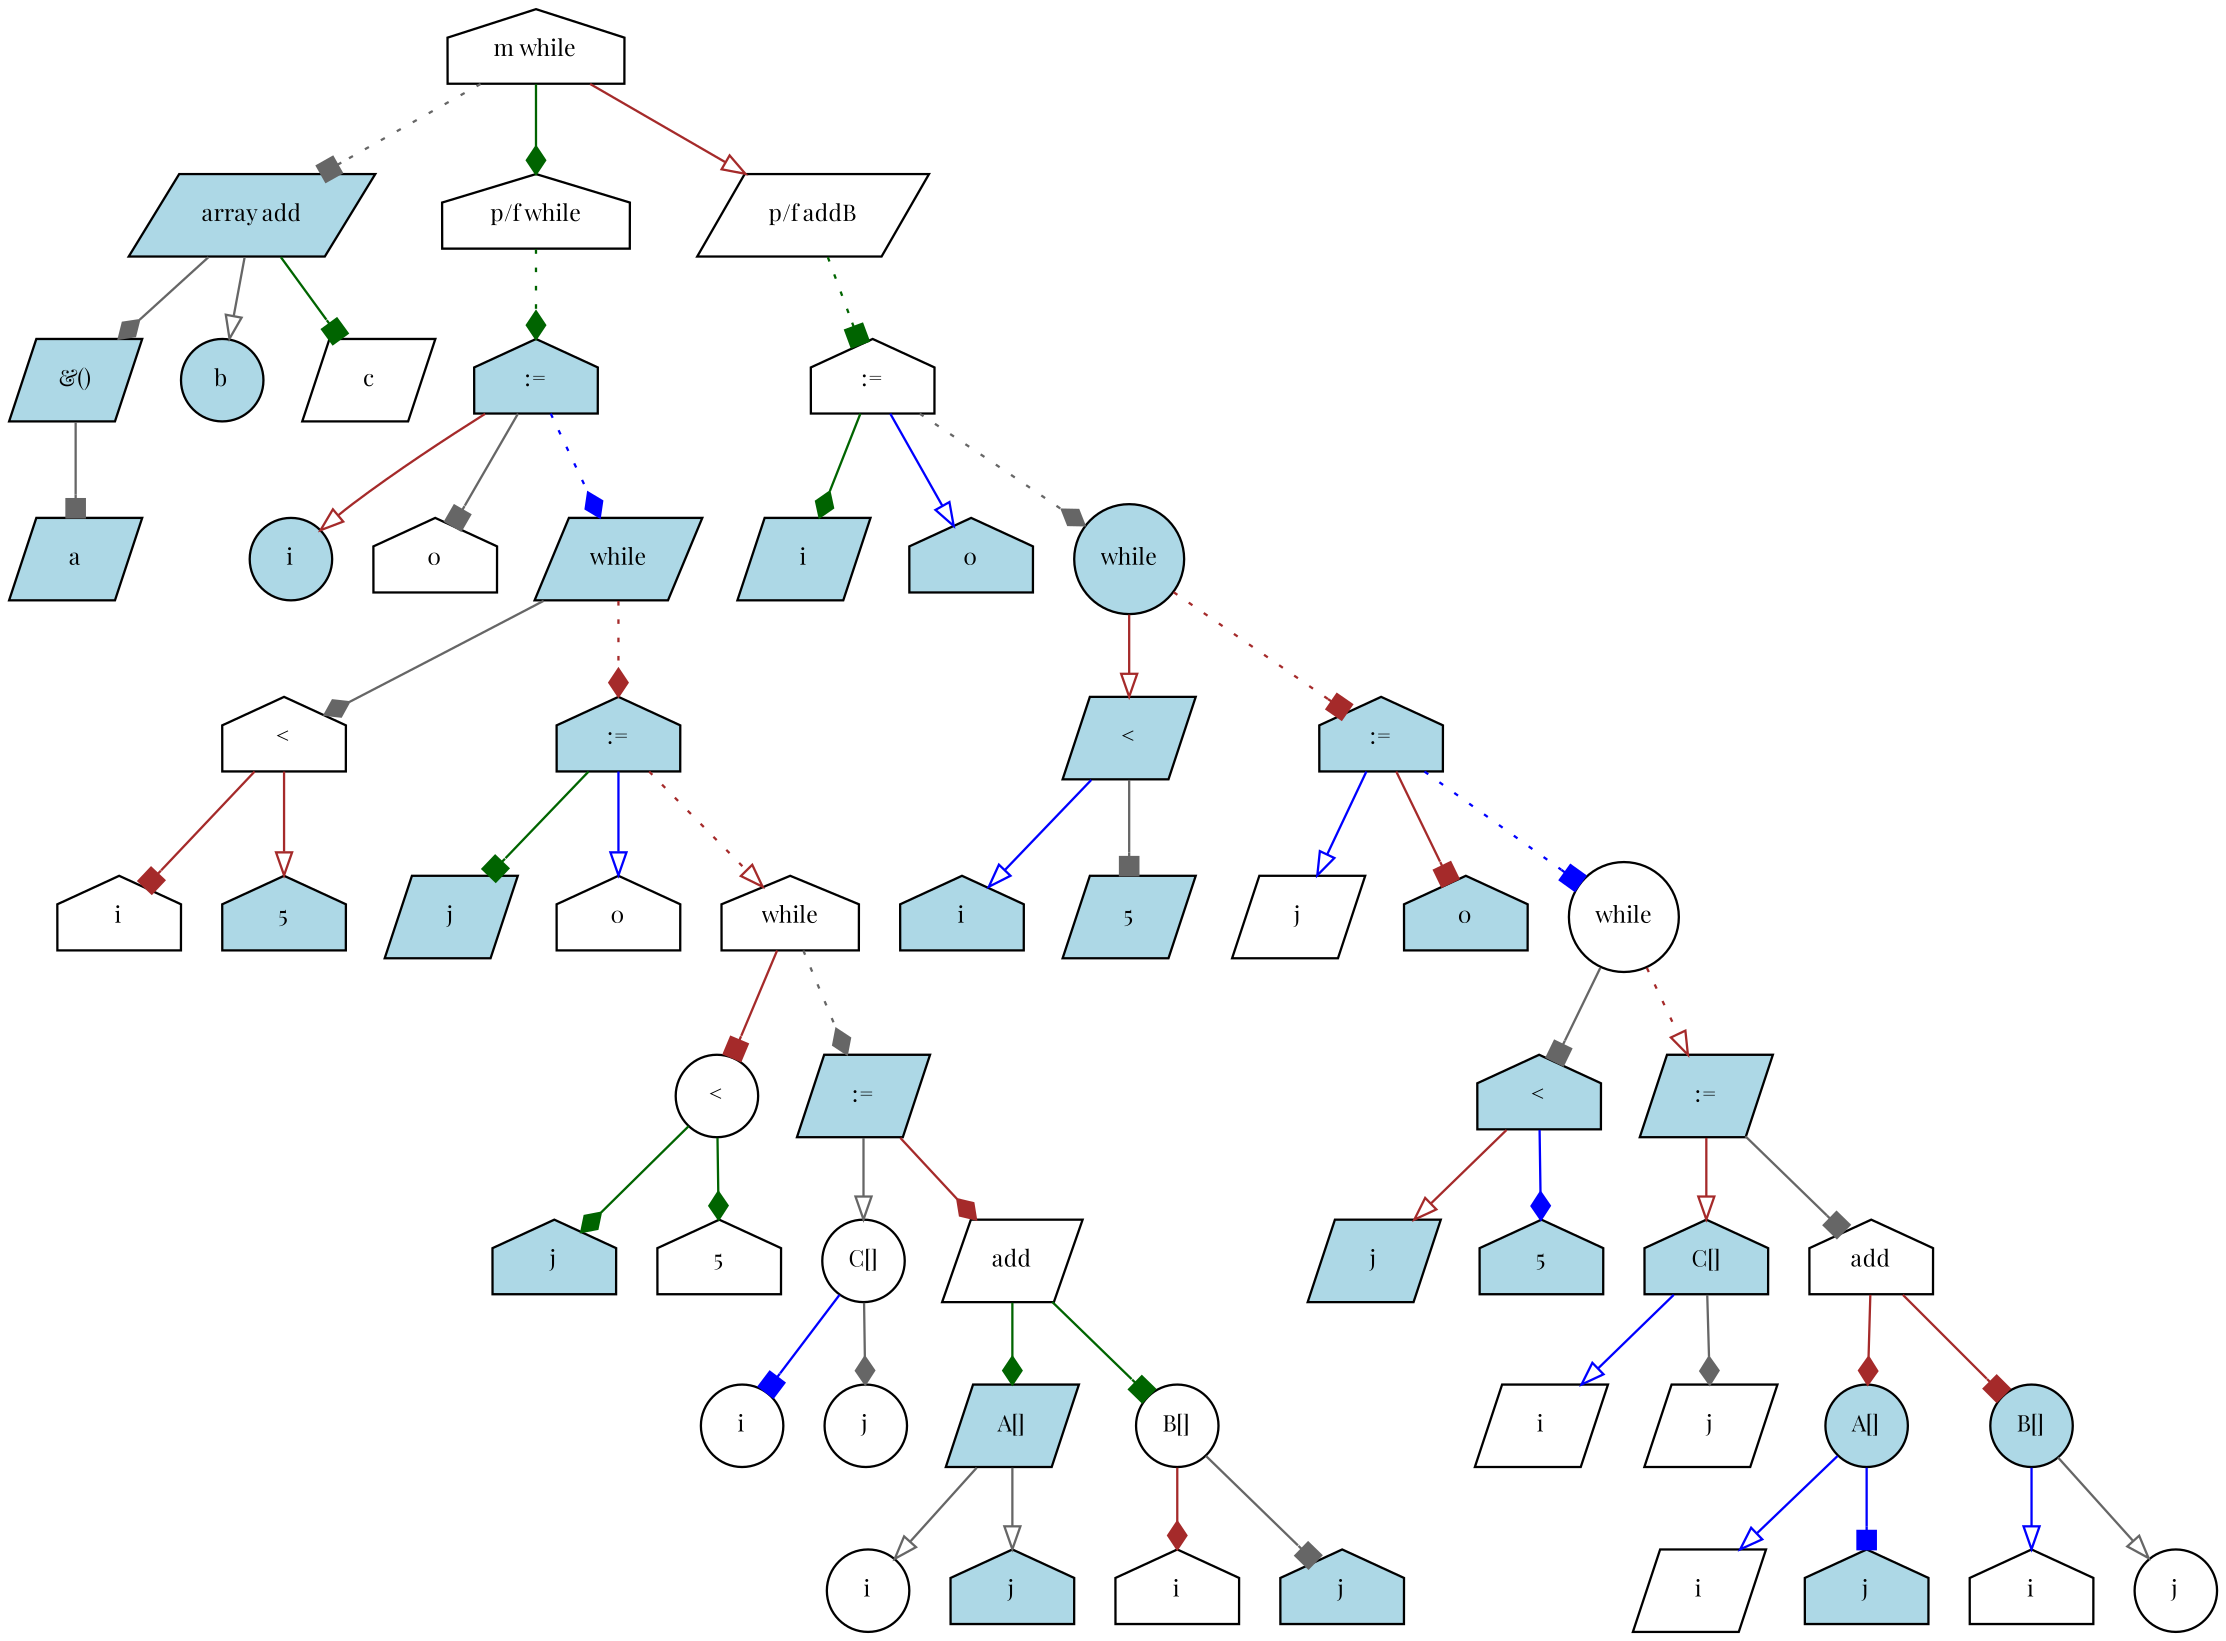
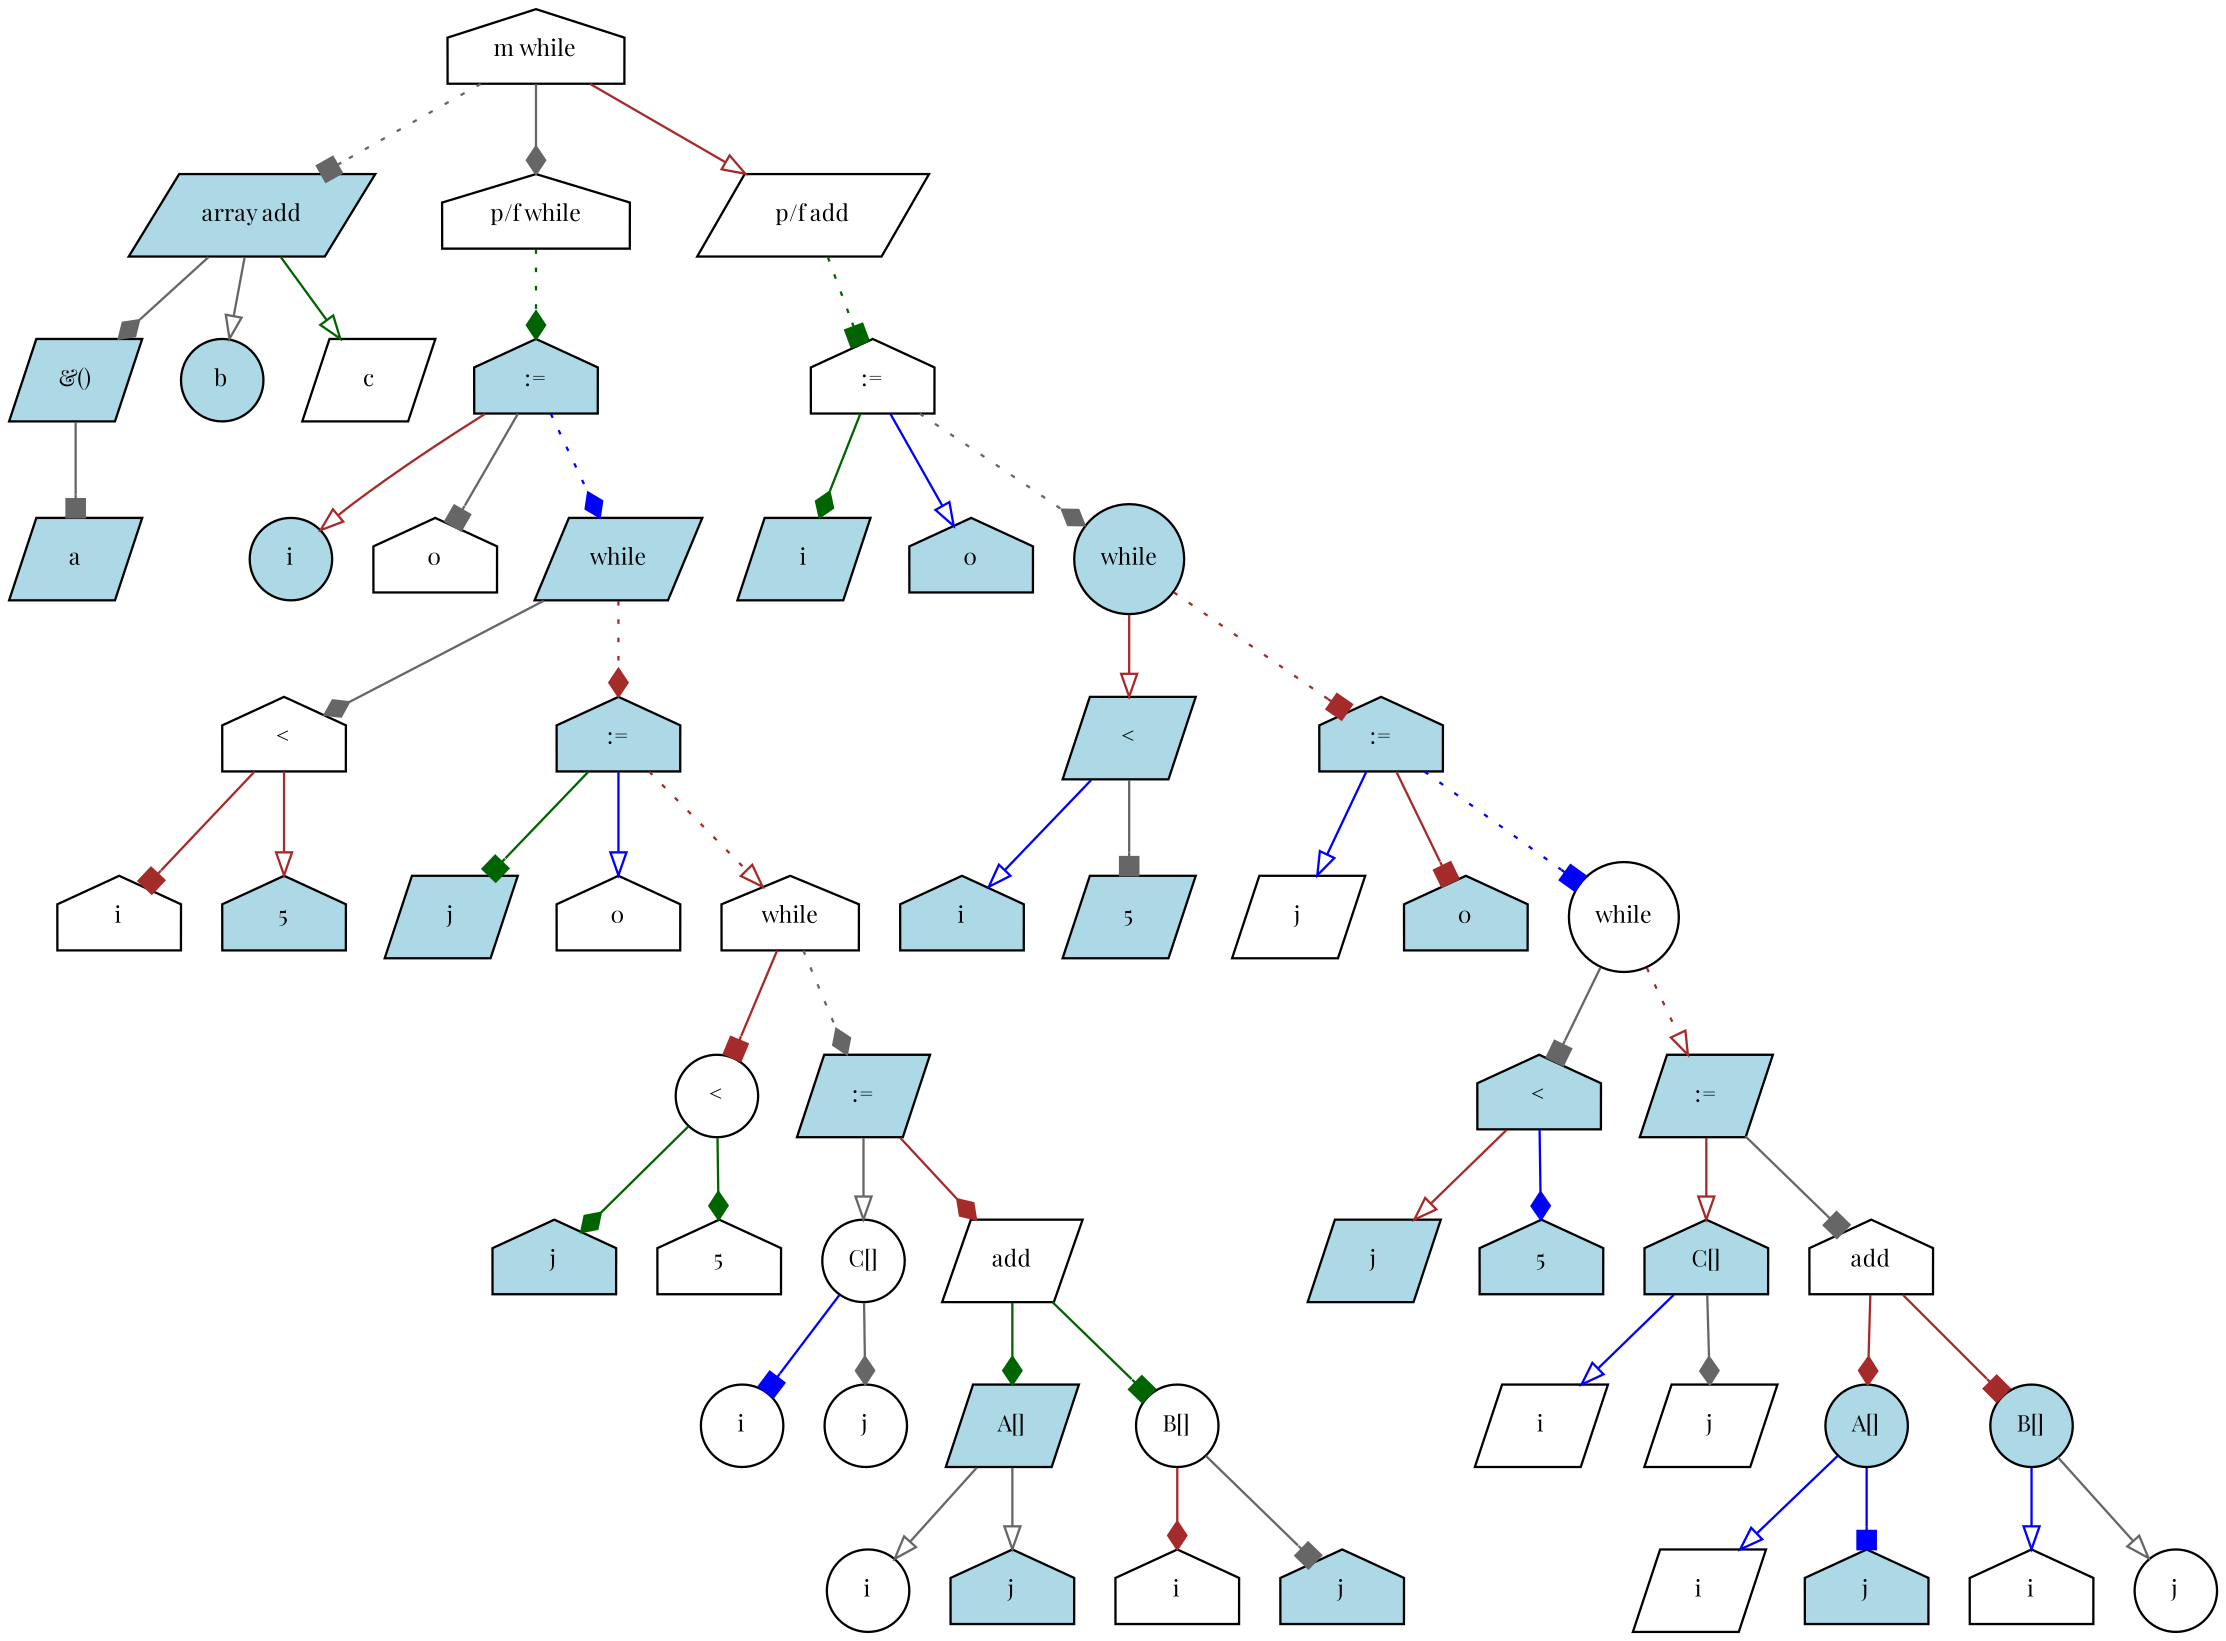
(536, 115) -> (536, 115)
(813, 215) -> (813, 215)
(304, 288) -> (304, 288)
